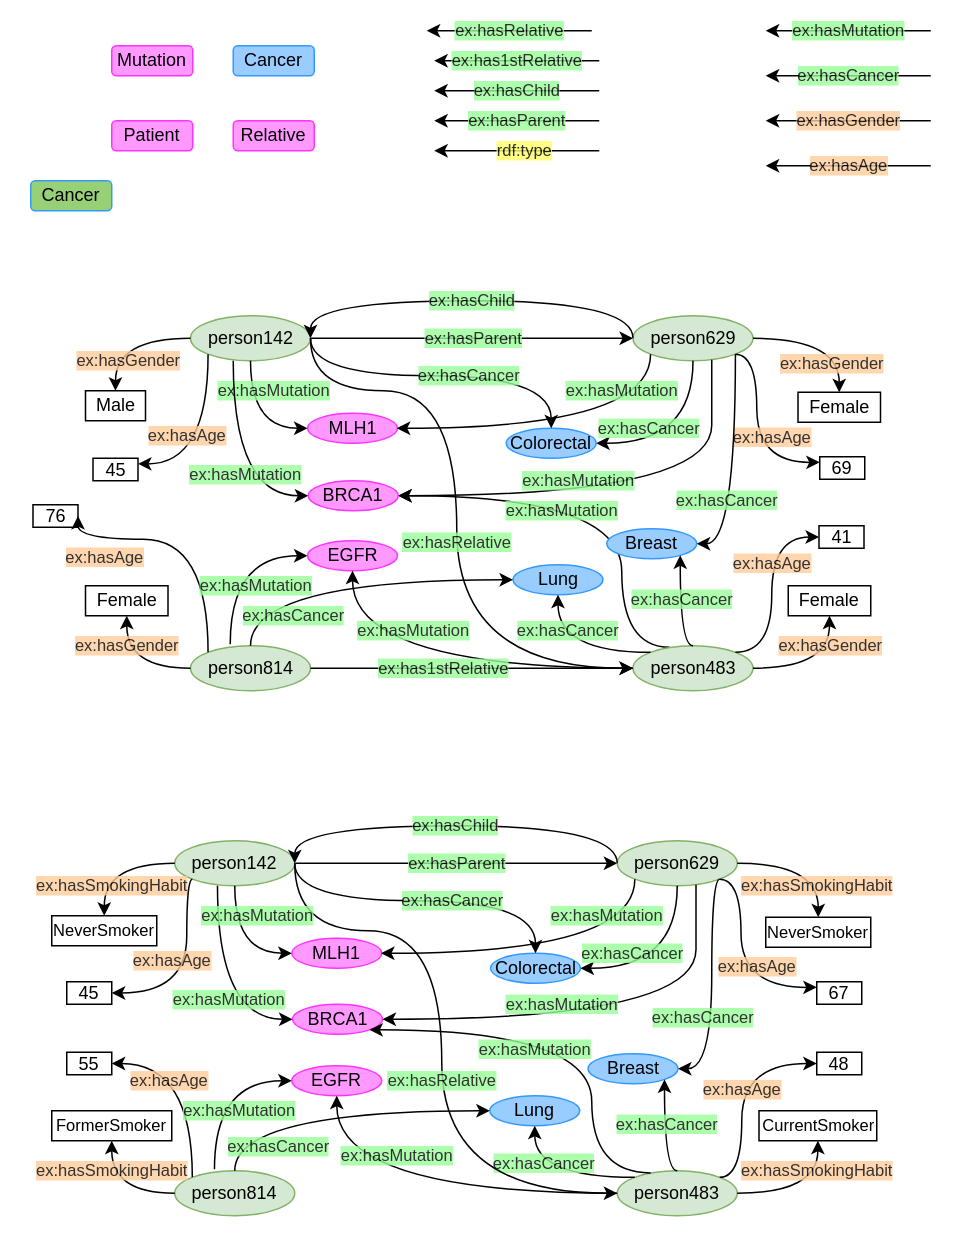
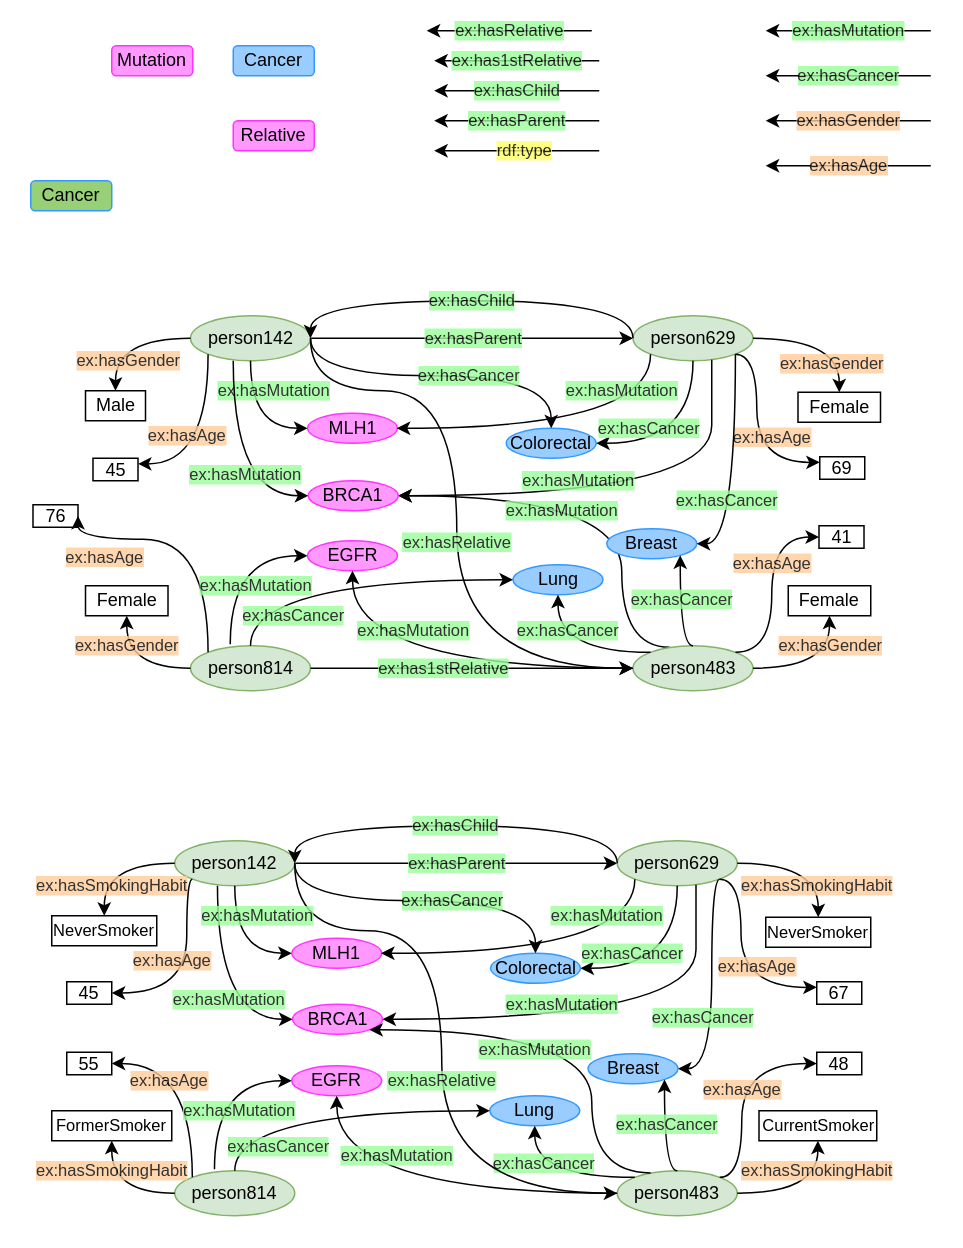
(152, 136) -> none
